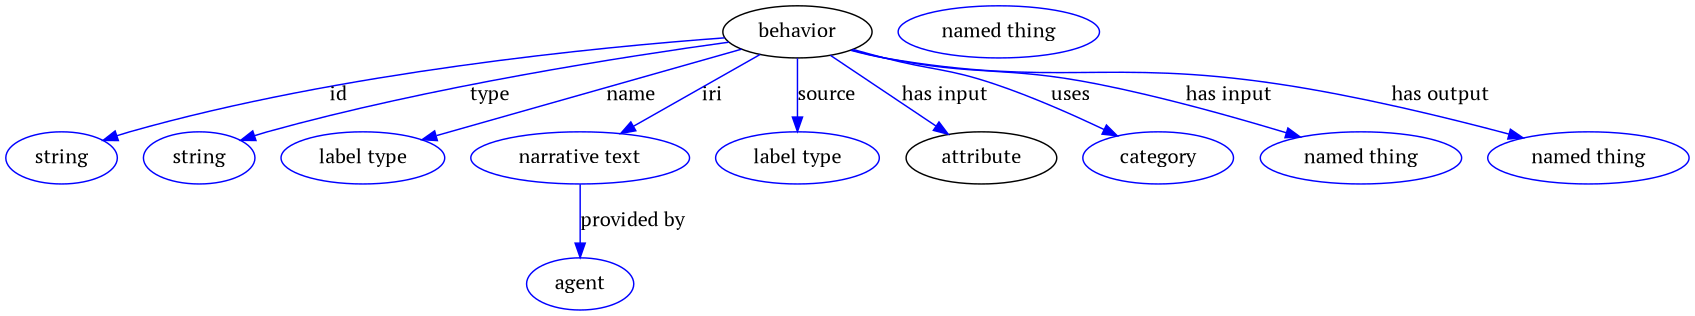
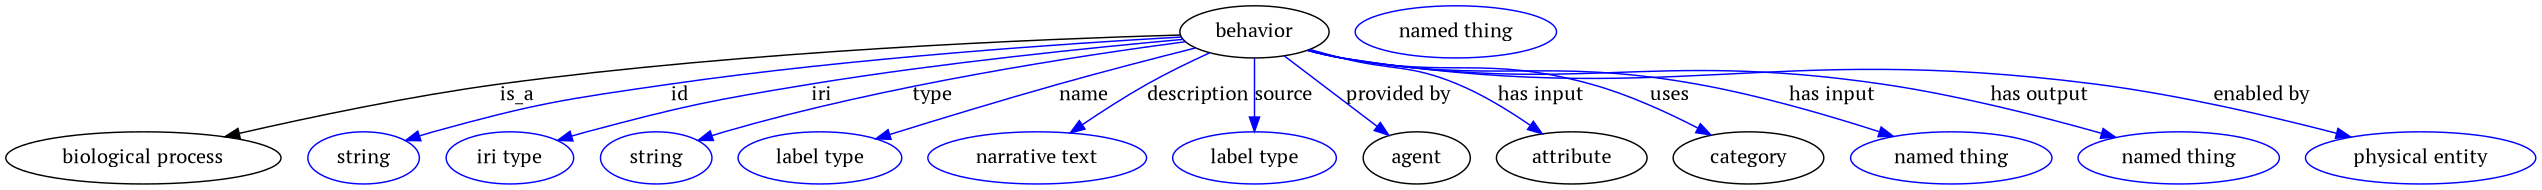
(713, 95) -> (1198, 95)
none -> (143, 158)
none -> (510, 158)
(1158, 158) -> (1748, 158)
none -> (2421, 158)
(580, 214) -> (1331, 91)
(580, 284) -> (1417, 158)
